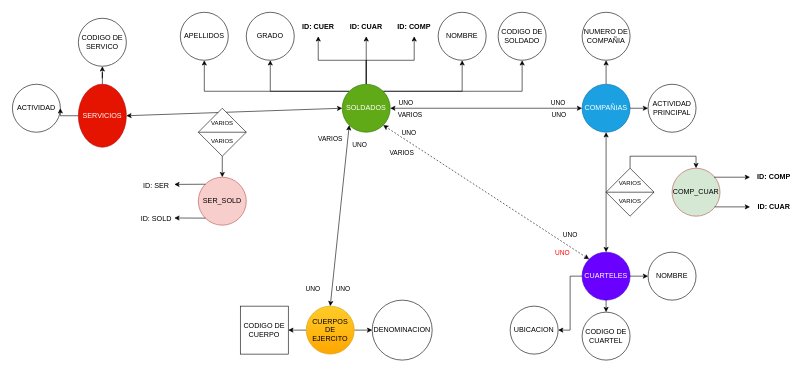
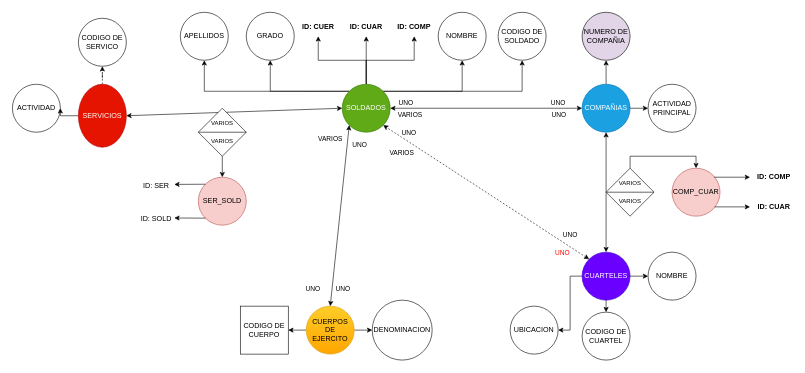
(606, 36) -> (606, 36)
(102, 73) -> (102, 73)
(696, 192) -> (696, 192)
